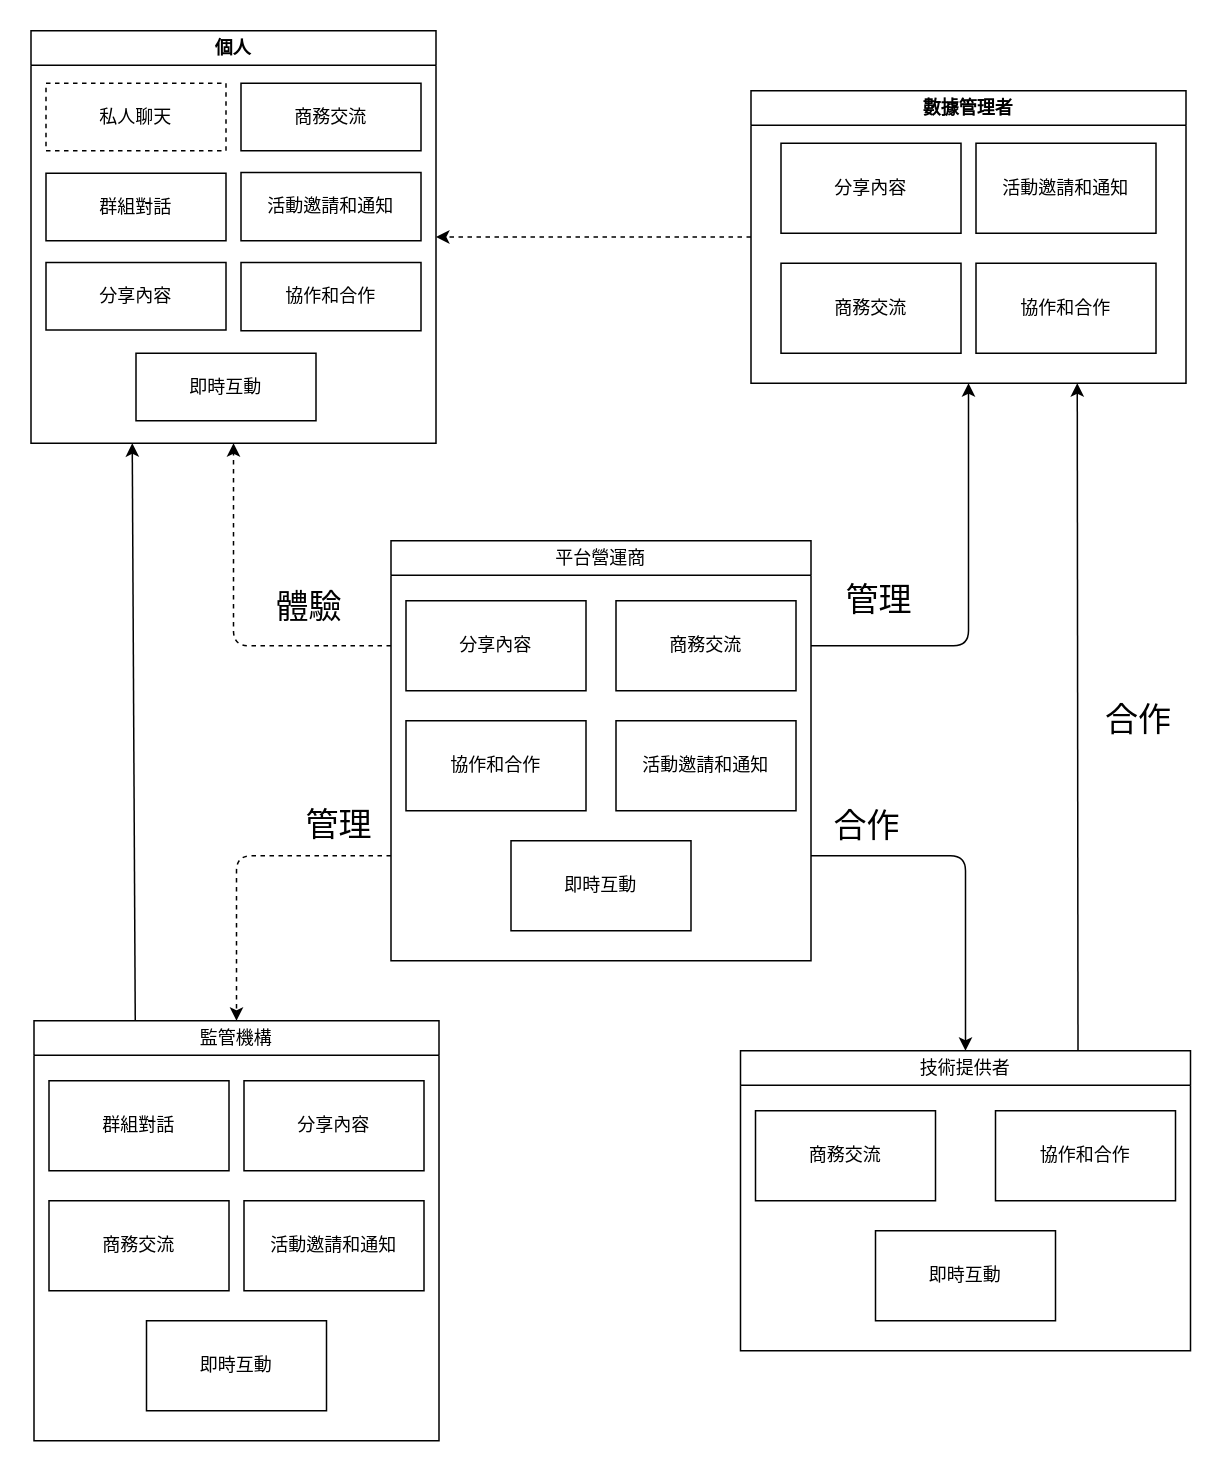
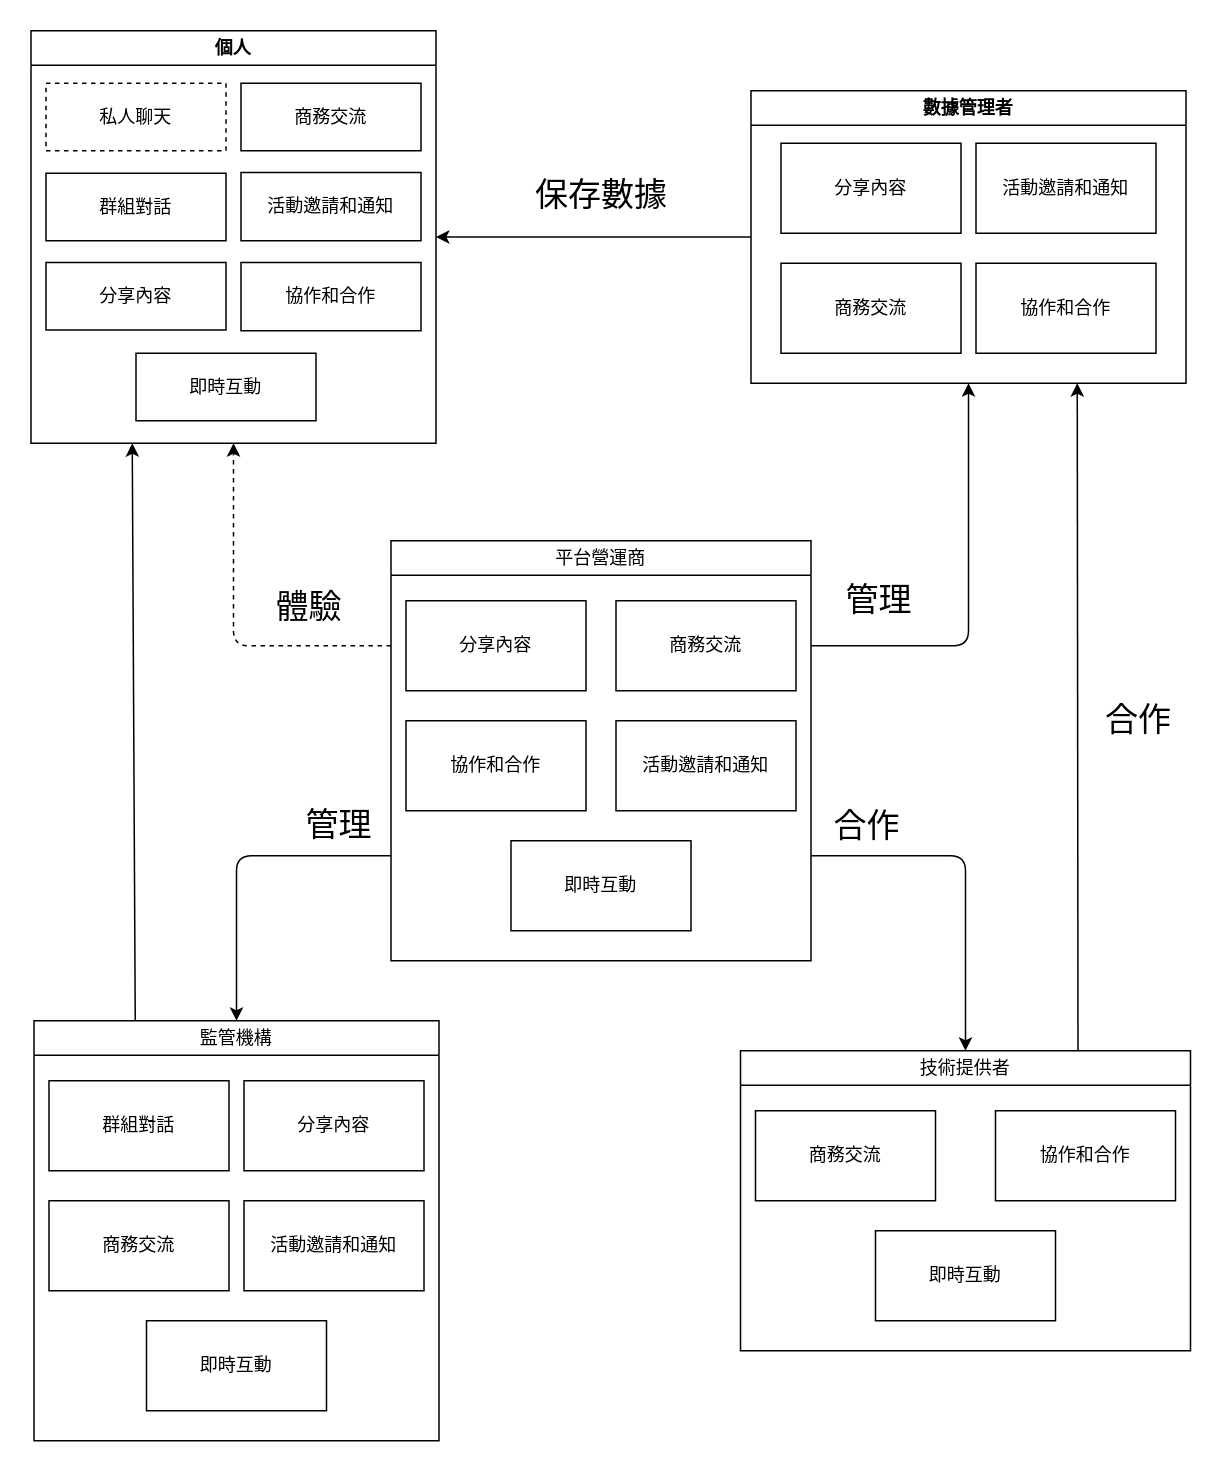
none -> (601, 196)
(597, 237) -> (597, 237)
(239, 861) -> (239, 861)
